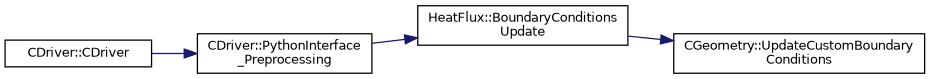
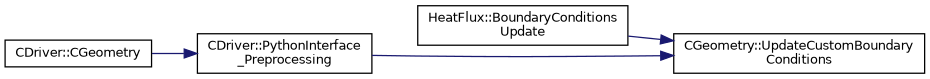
(388, 41) -> (516, 57)
(78, 53) -> (78, 53)
